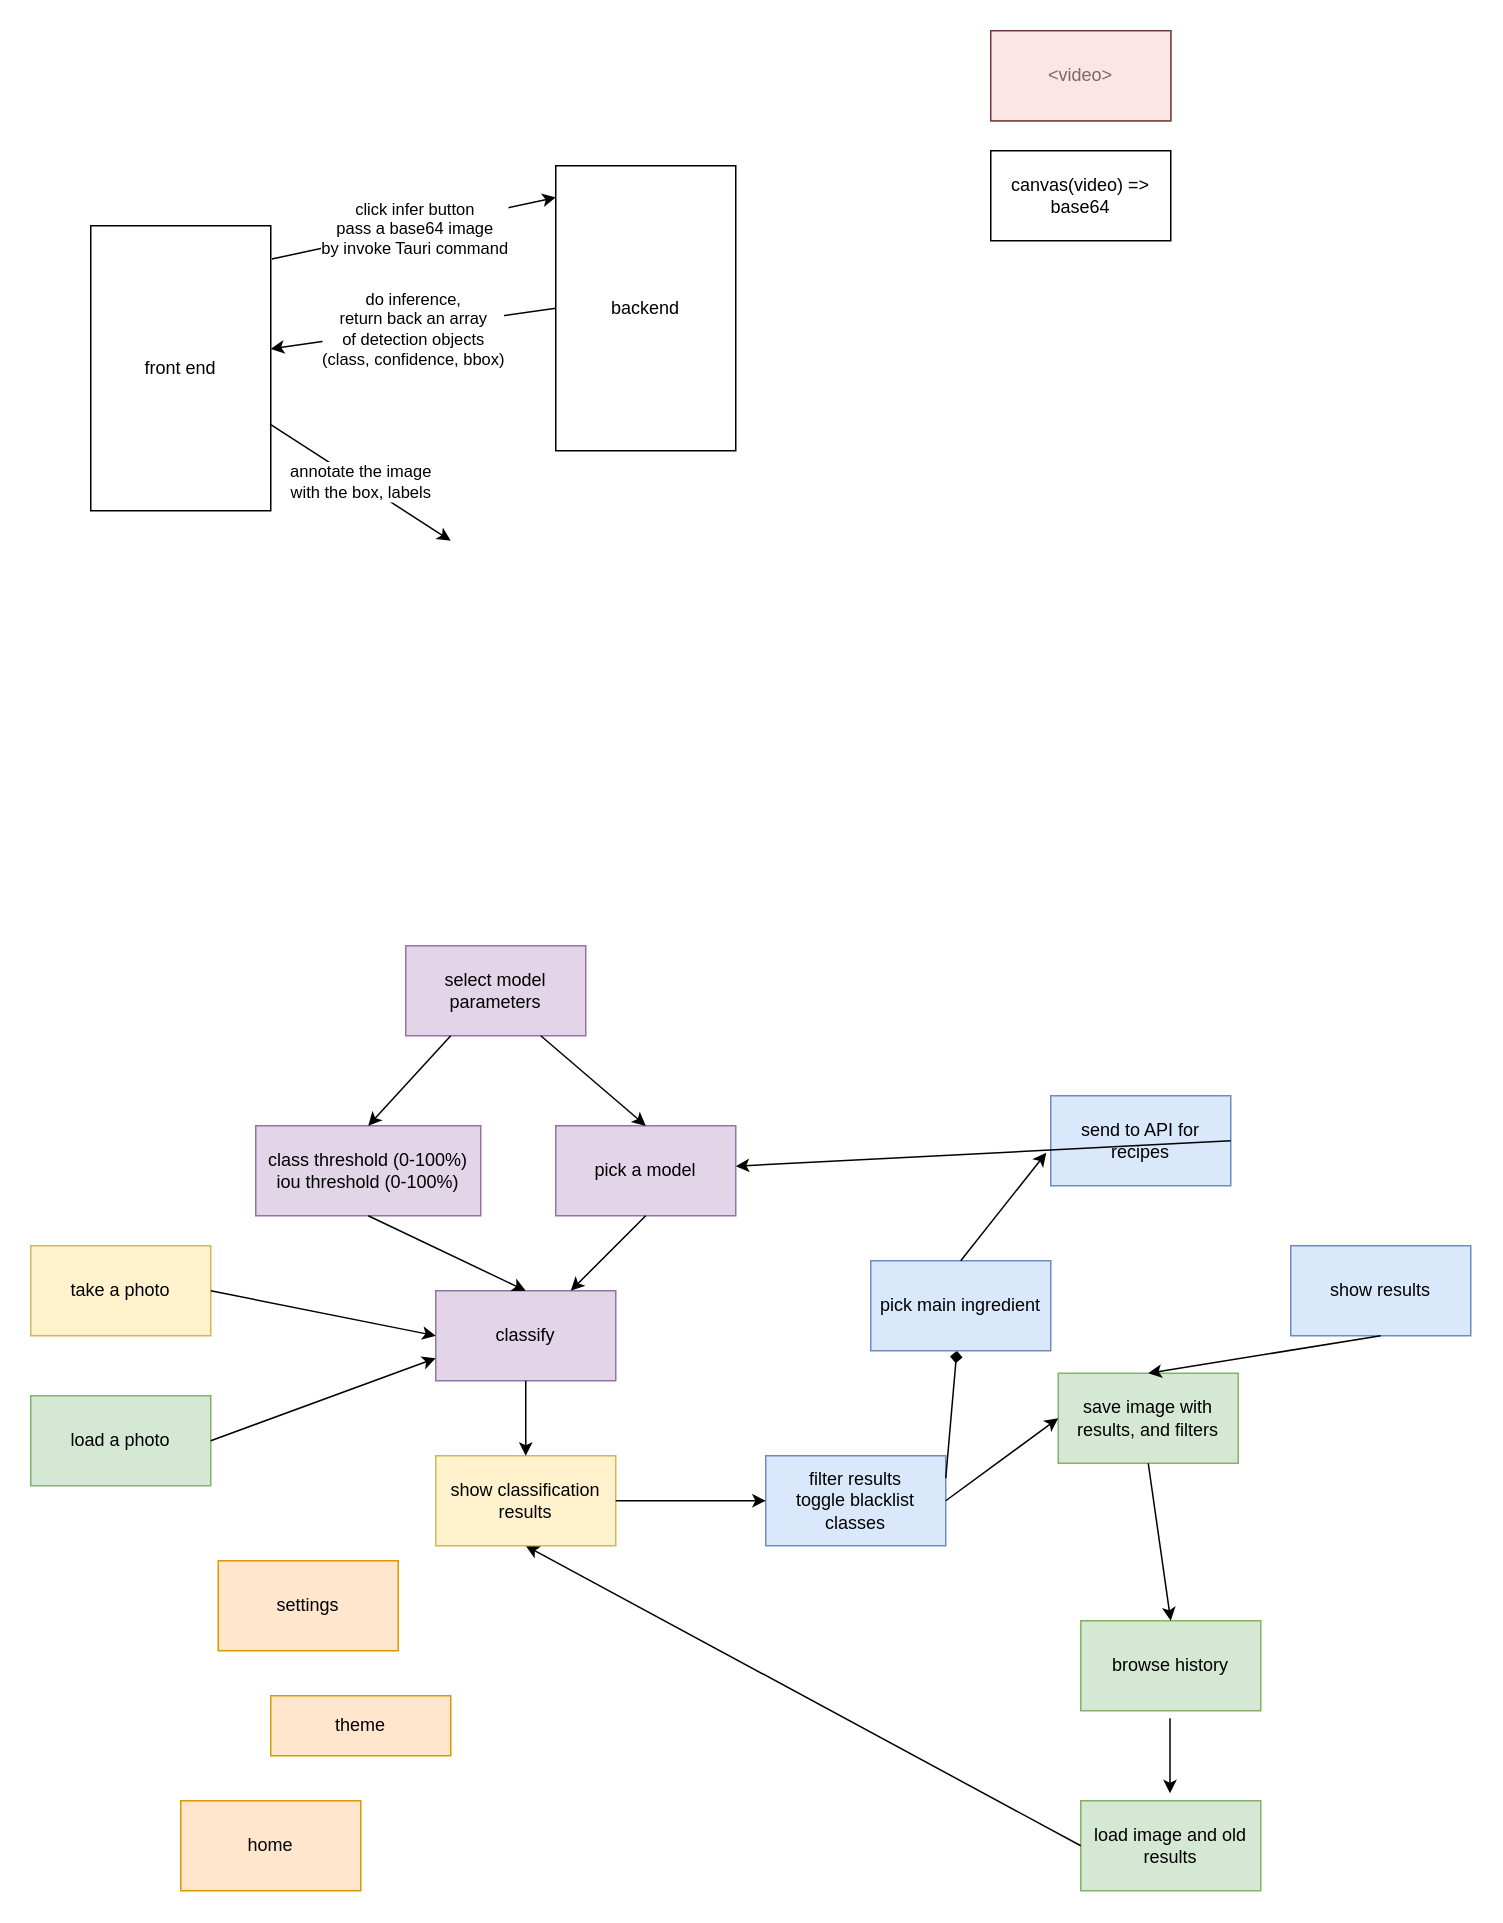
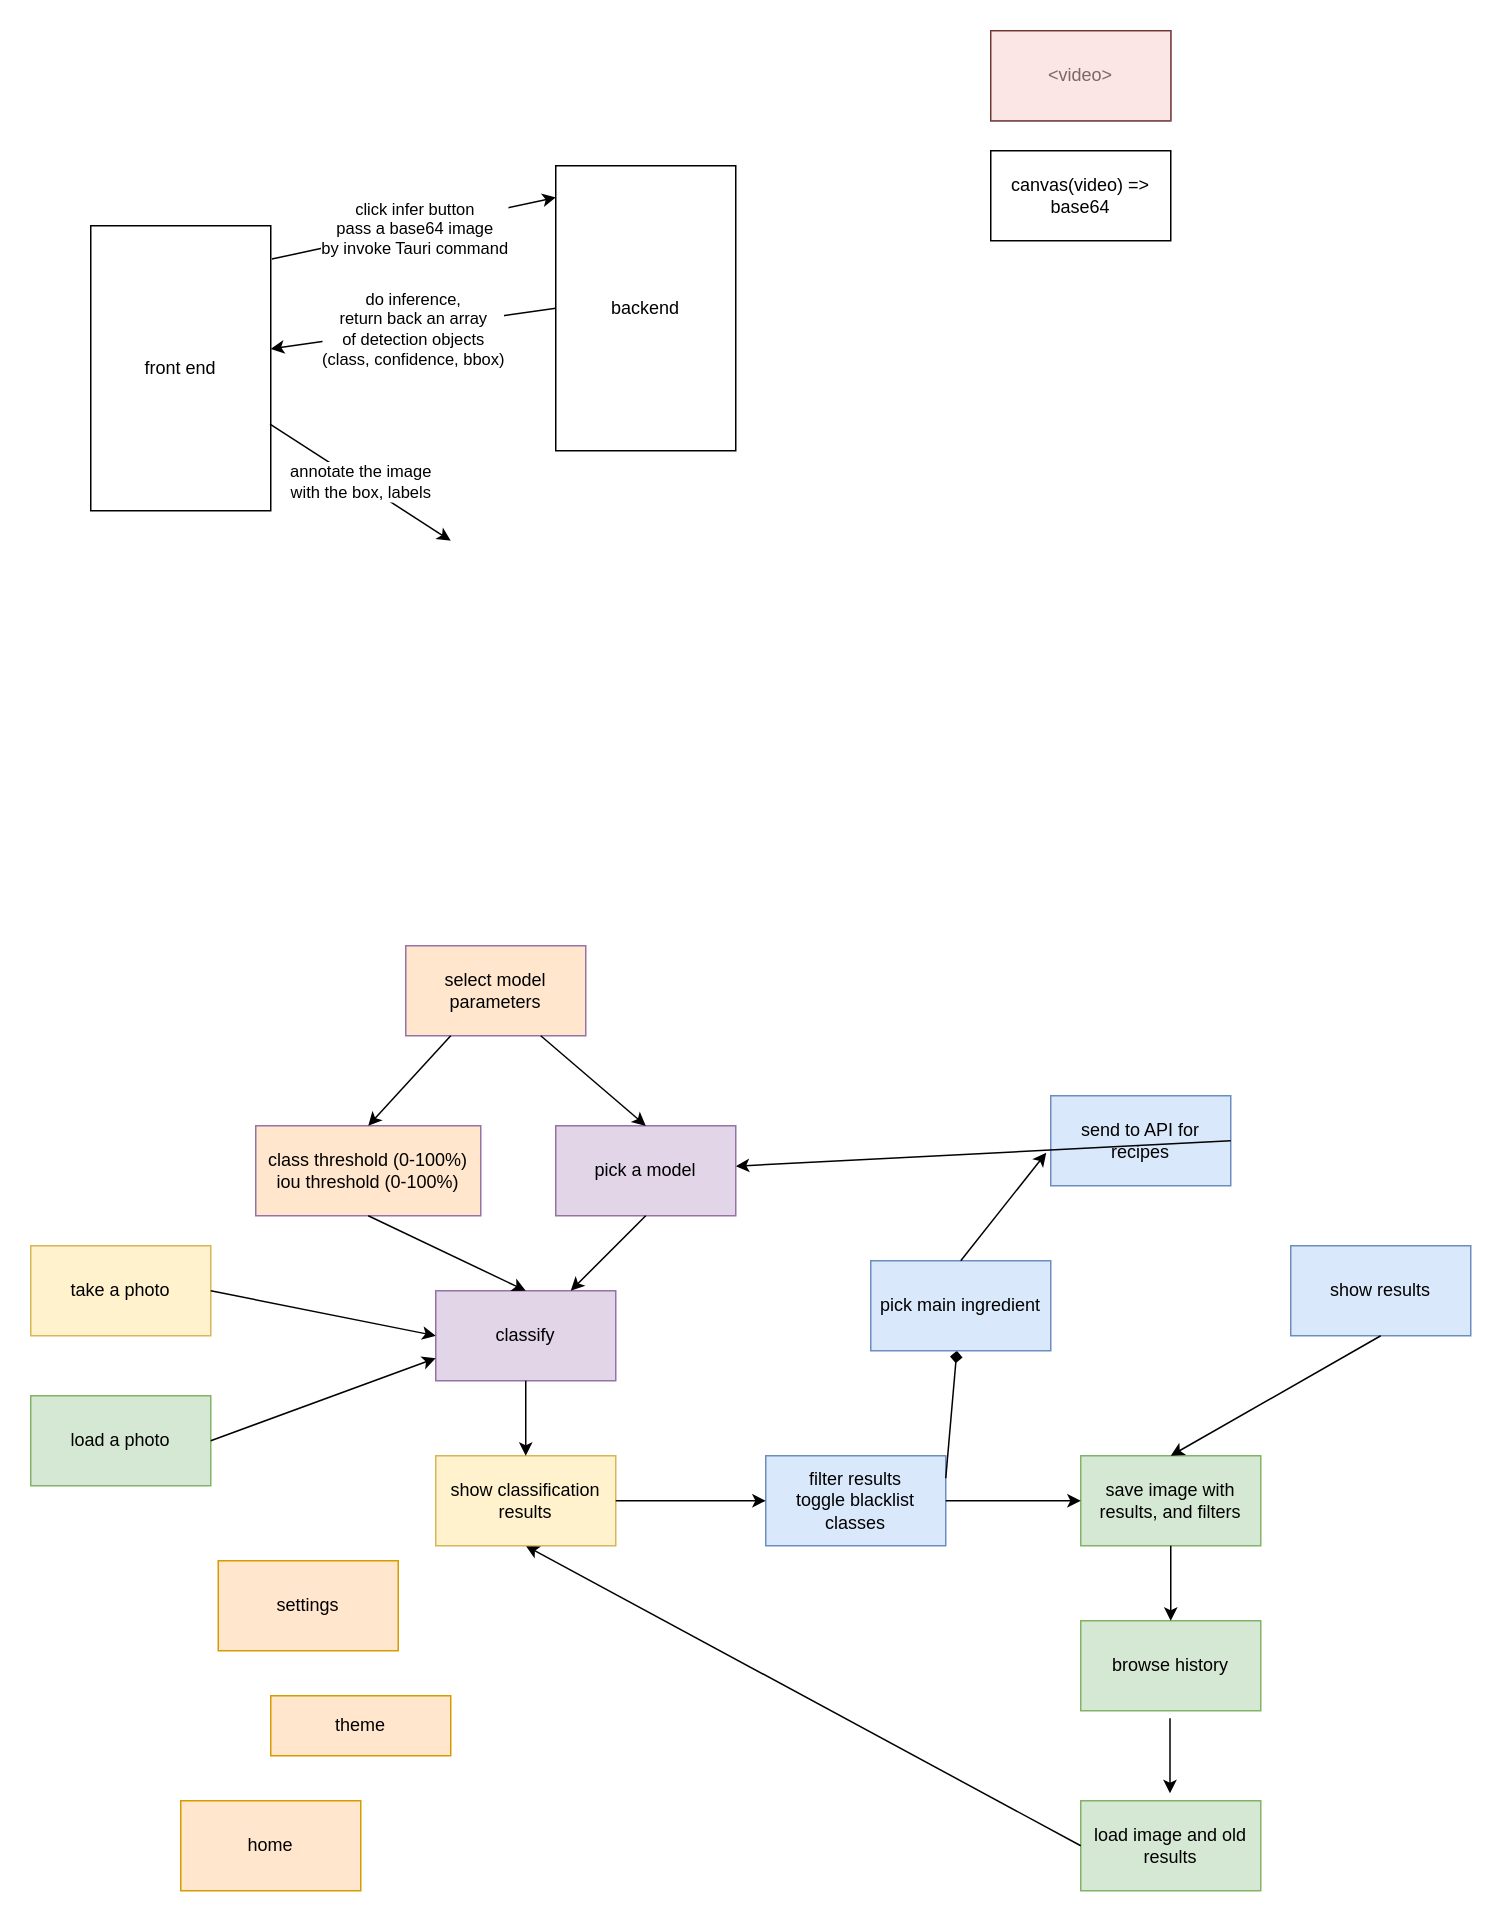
(496, 991) -> (496, 991)
(368, 1171) -> (368, 1171)
(1148, 1418) -> (1171, 1501)
